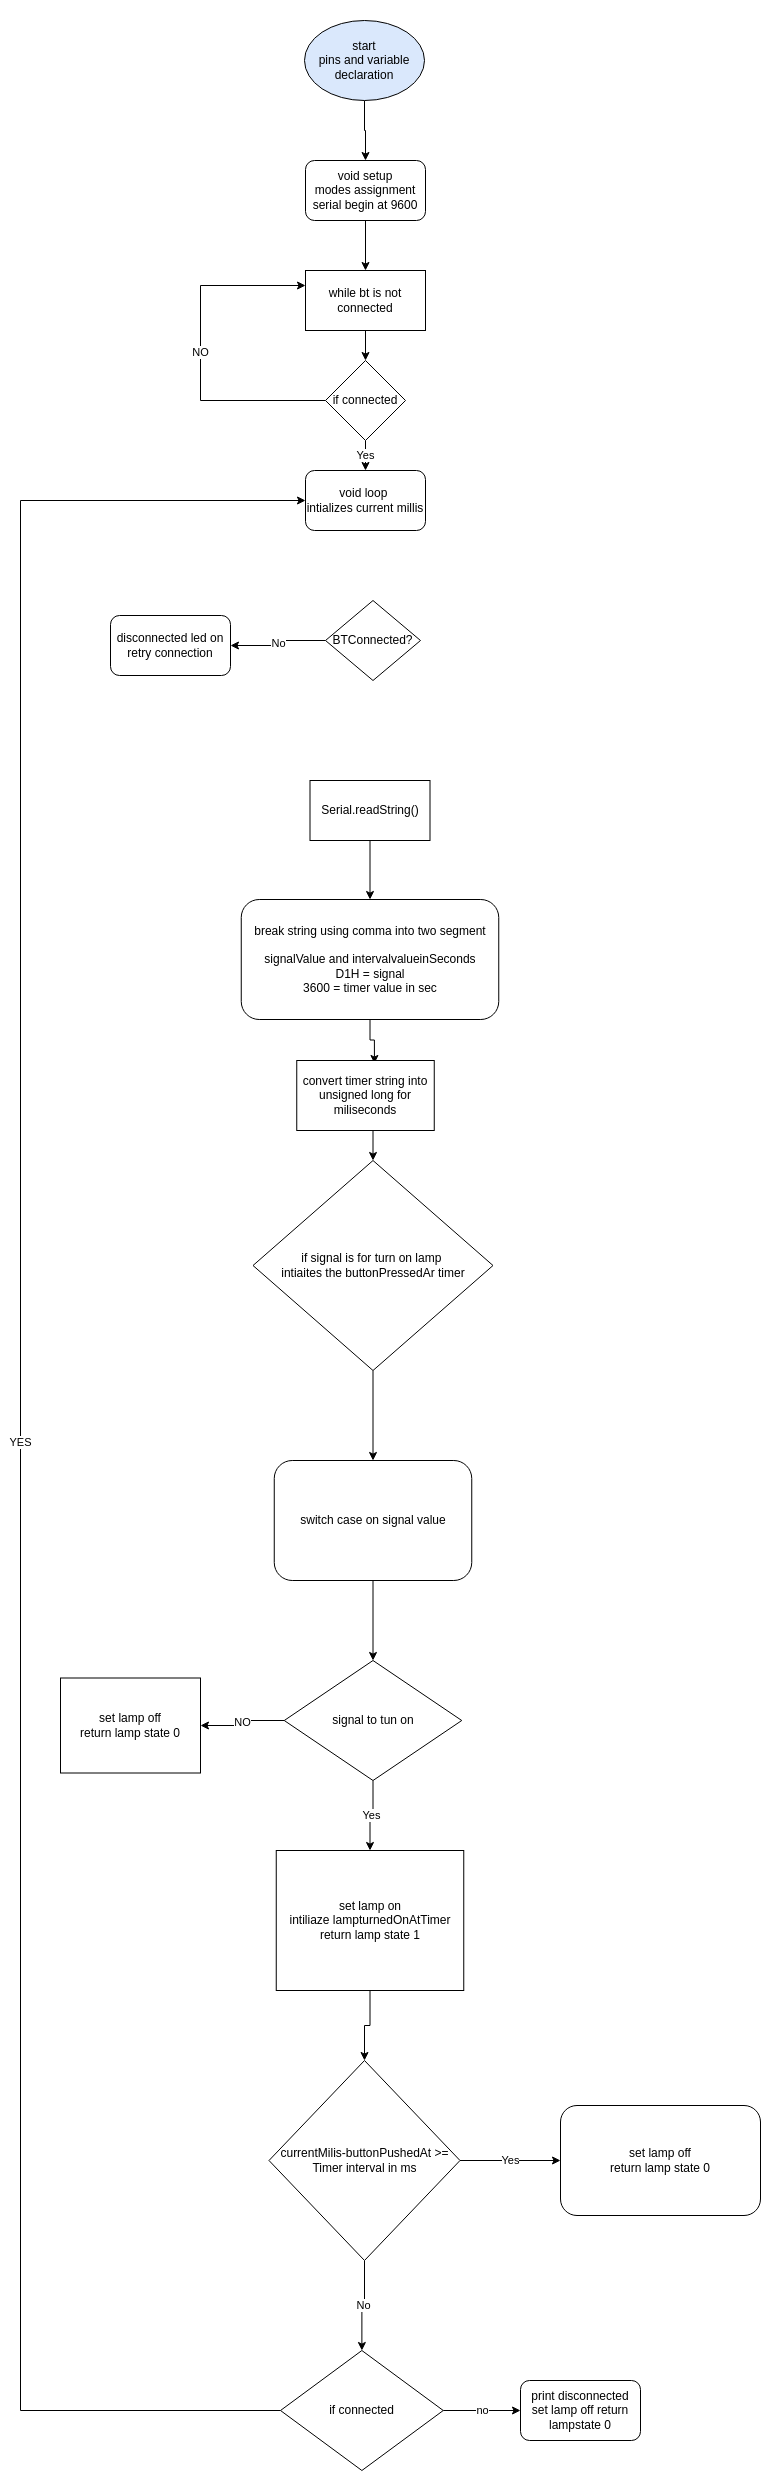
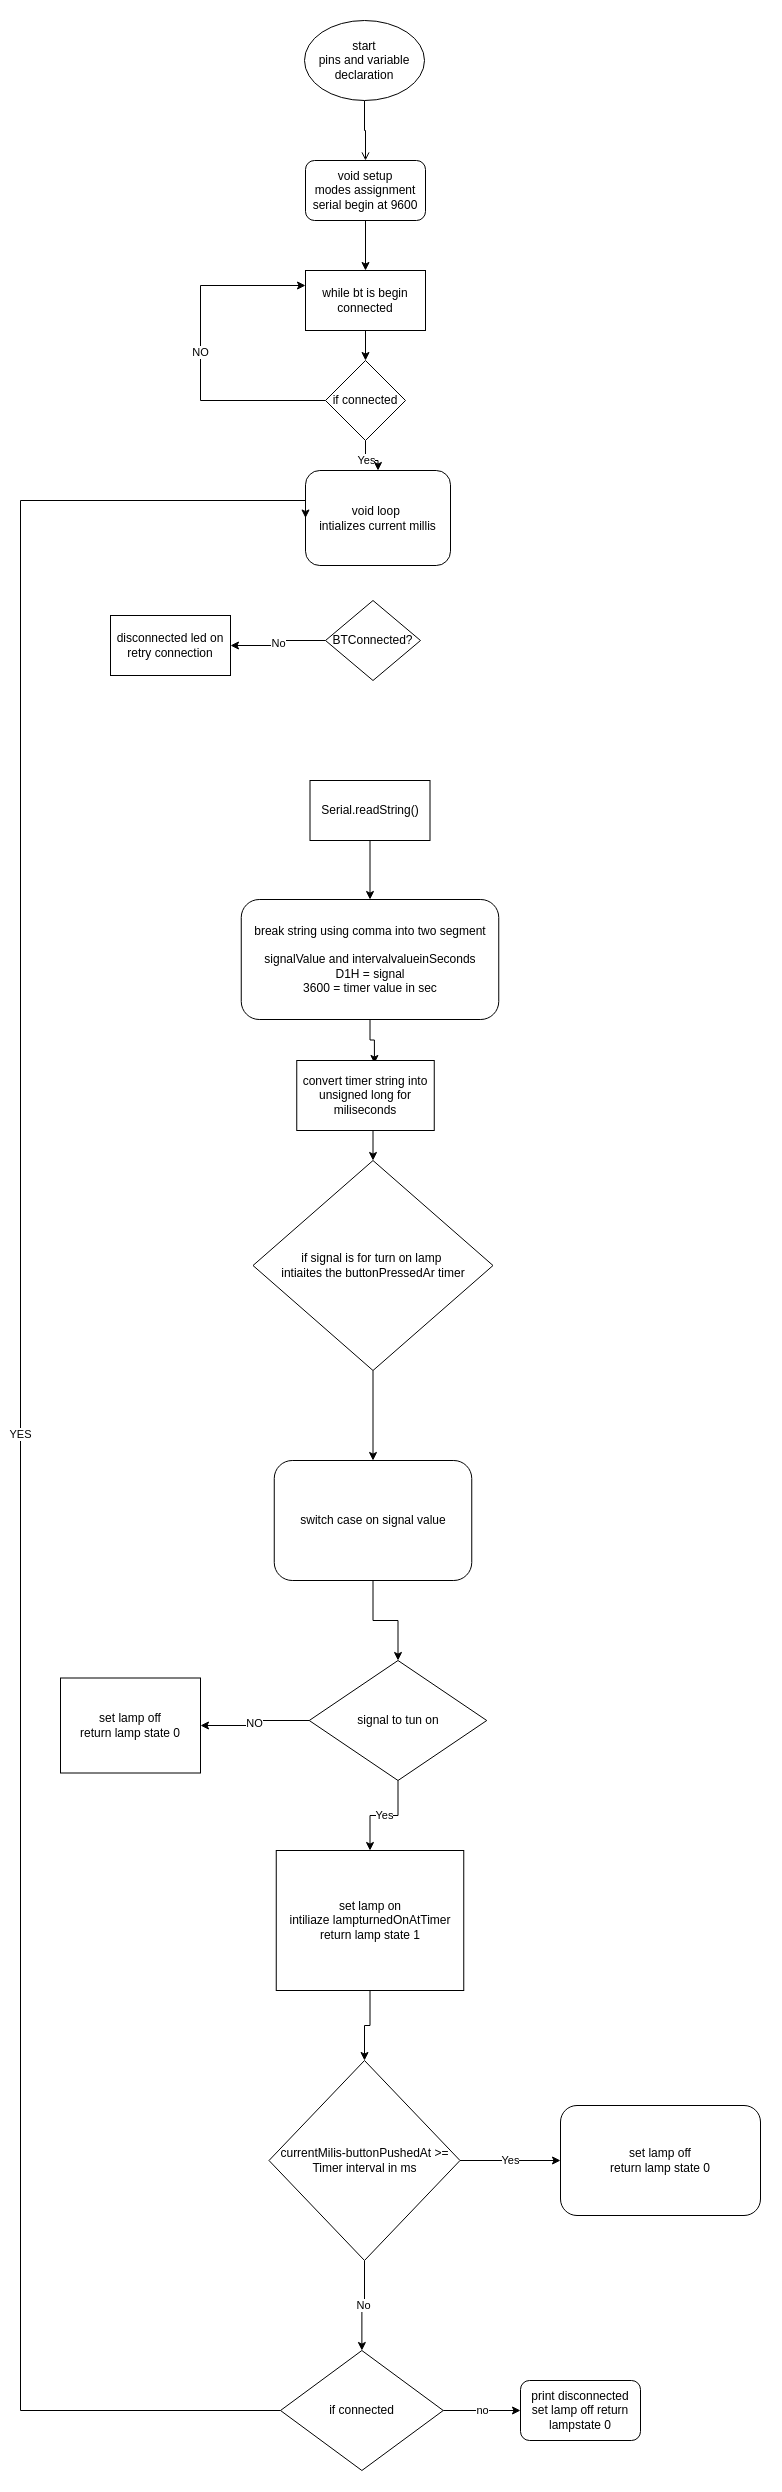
(365, 61) -> (365, 61)
(366, 152) -> (366, 153)
(366, 301) -> (366, 301)
(366, 501) -> (378, 518)
(171, 646) -> (171, 646)
(373, 1721) -> (398, 1721)
